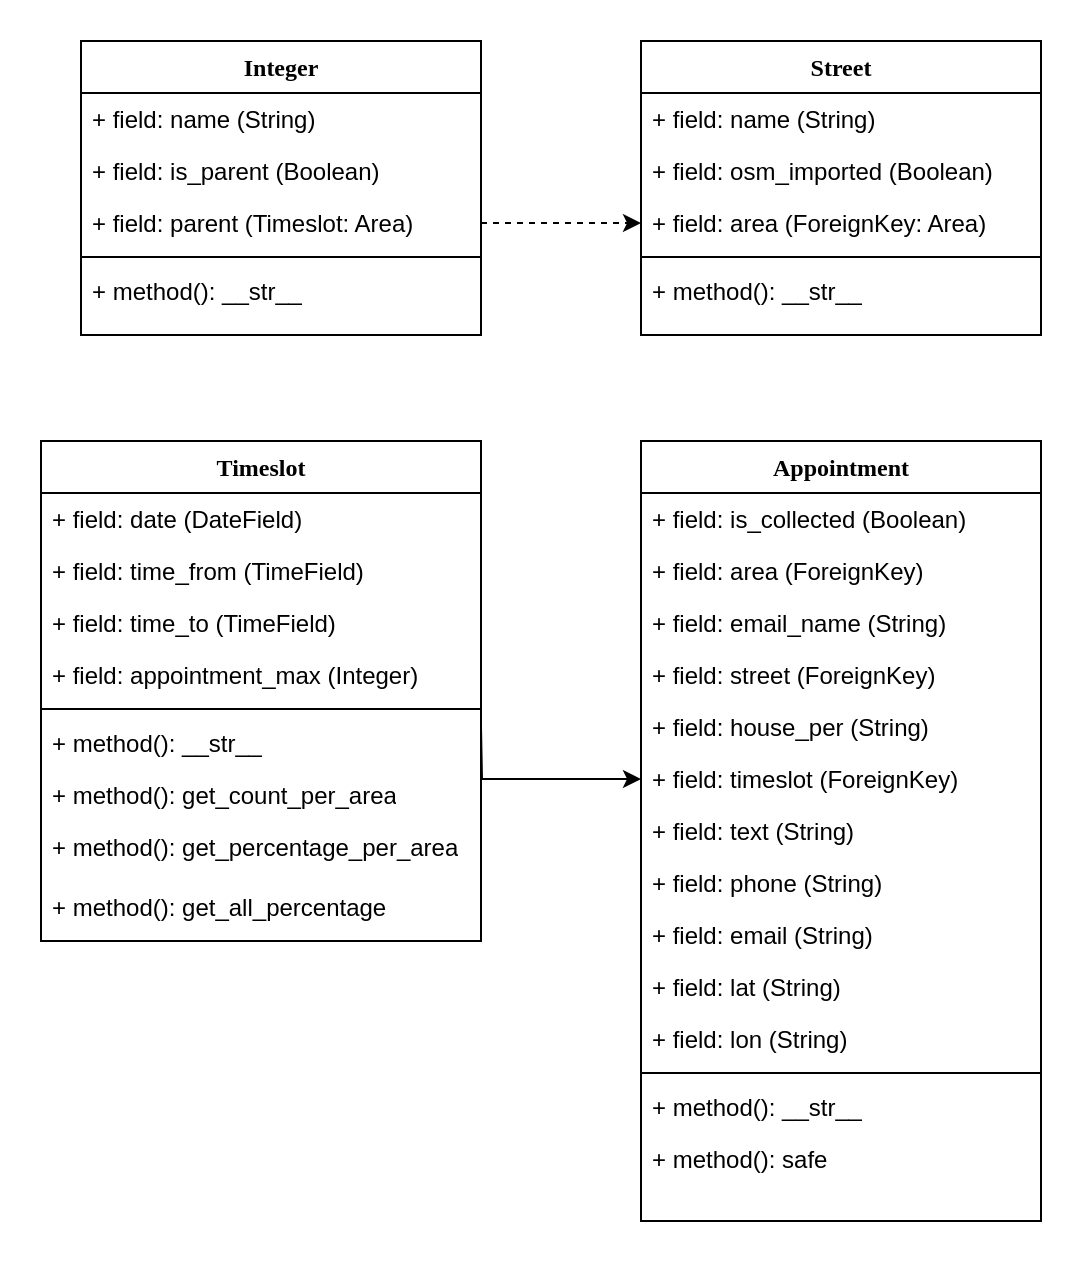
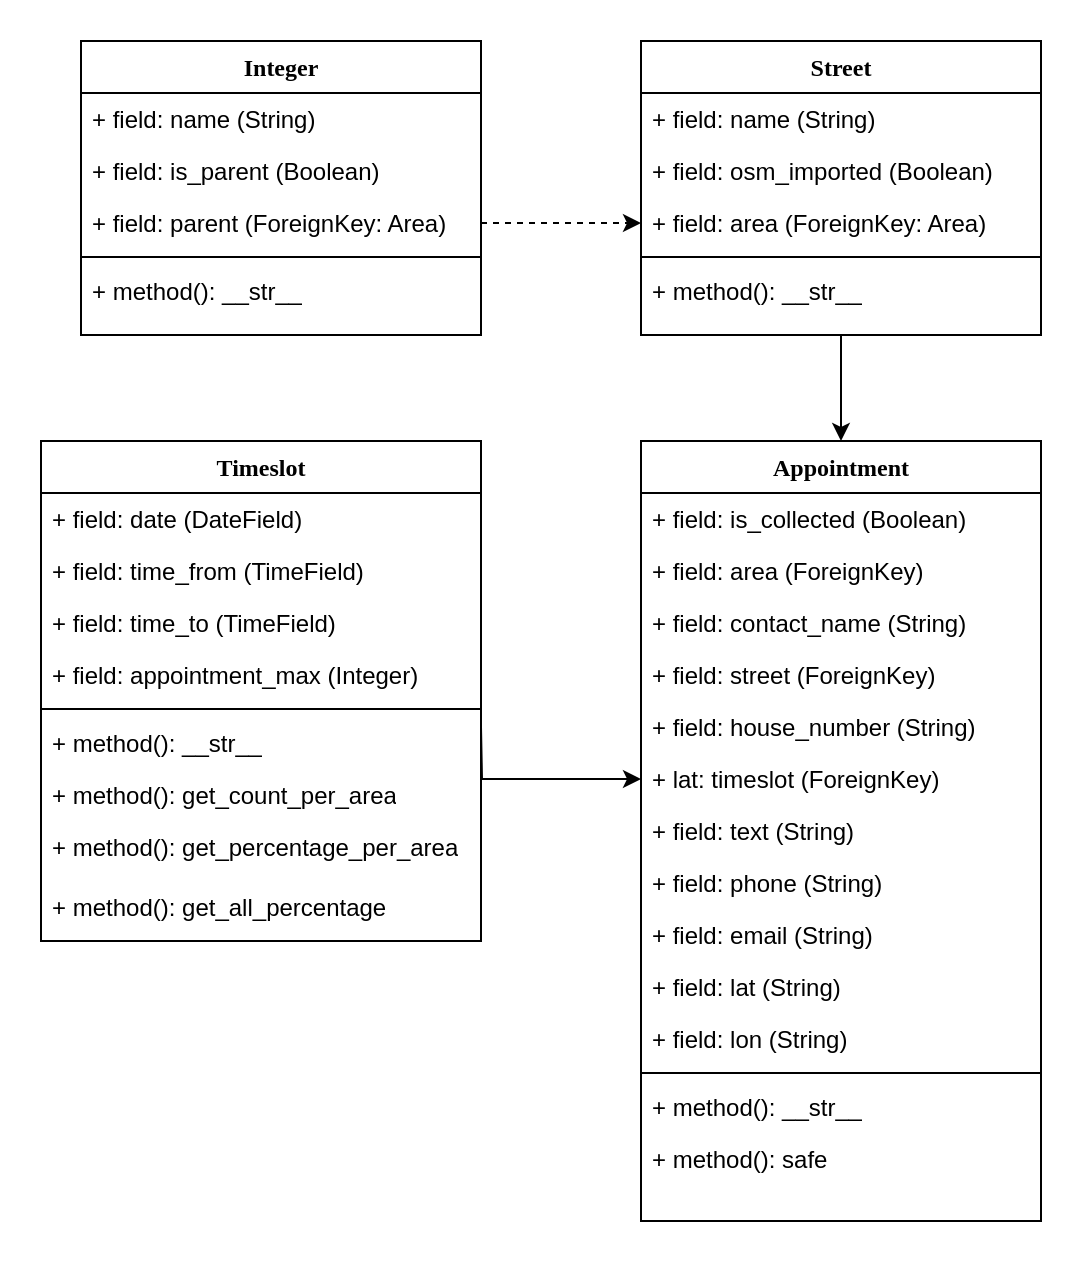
(277, 225) -> (283, 240)
none -> (841, 381)
(813, 625) -> (833, 625)
(813, 729) -> (833, 729)
(827, 781) -> (816, 781)
